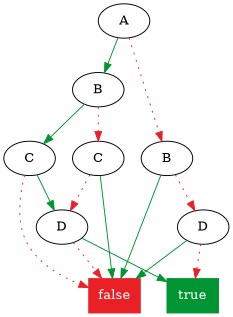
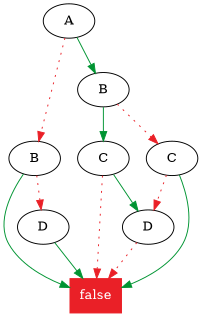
(193, 296) -> none
